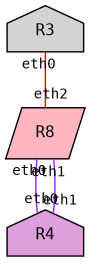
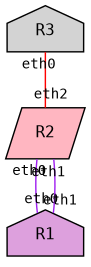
(45, 133) -> (45, 133)
(45, 235) -> (45, 235)
